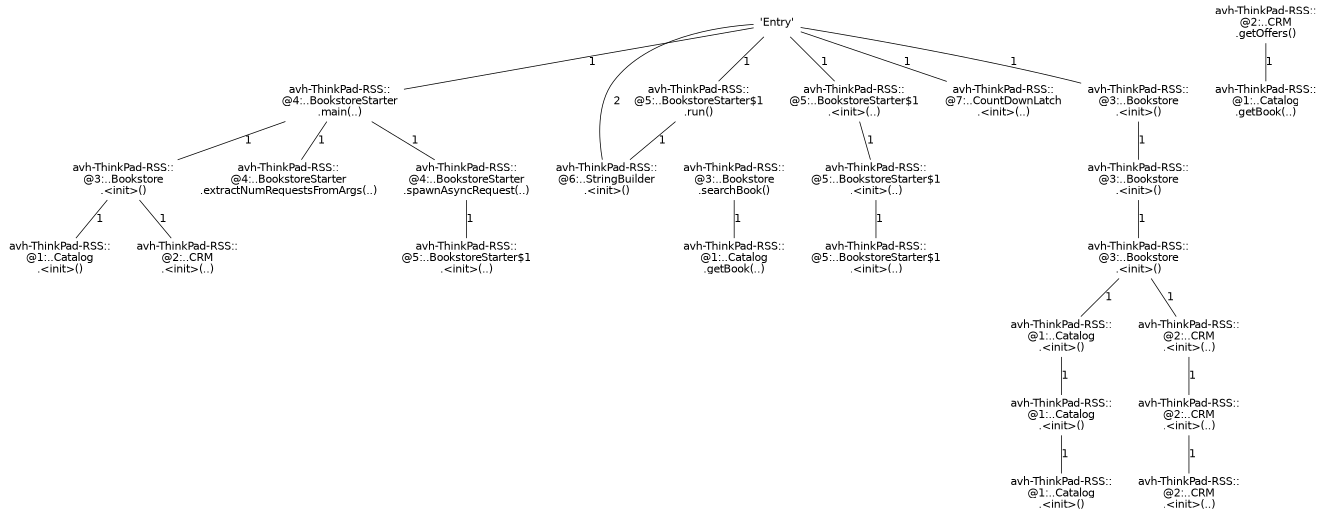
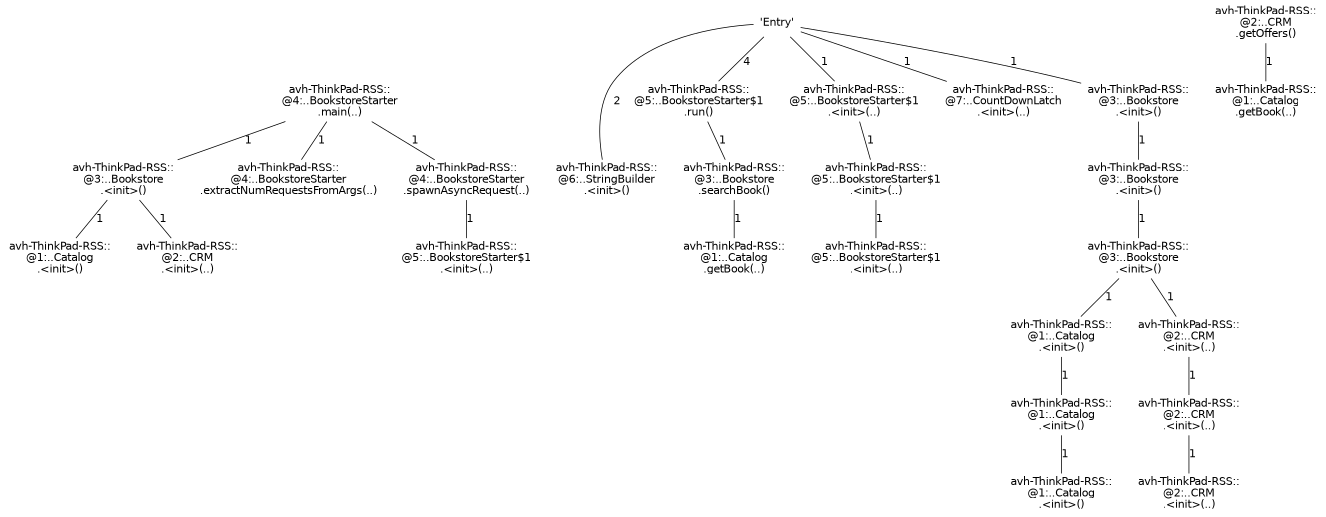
(579, 58) -> none
(747, 62) -> (747, 62)
(653, 141) -> (716, 141)
